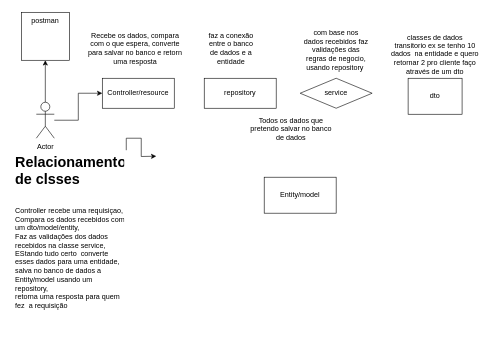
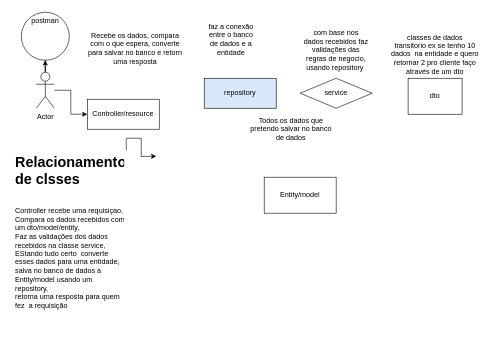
(45, 36) -> (45, 36)
(231, 48) -> (231, 39)
(138, 93) -> (123, 114)
(240, 93) -> (240, 93)
(45, 120) -> (45, 90)
